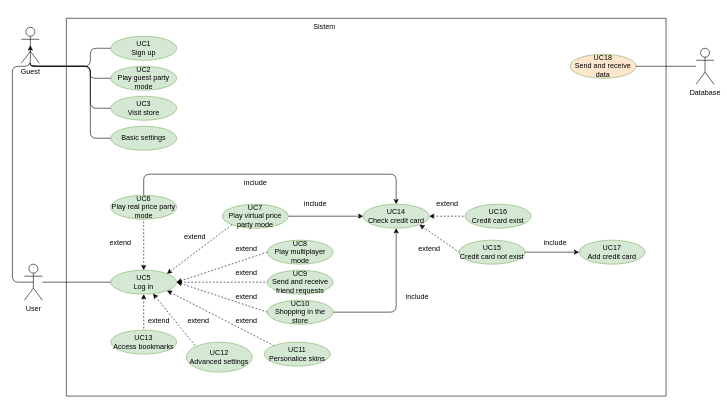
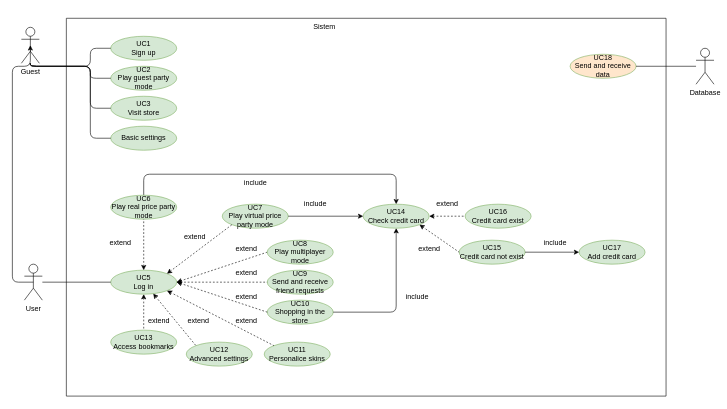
(219, 357) -> (219, 354)
